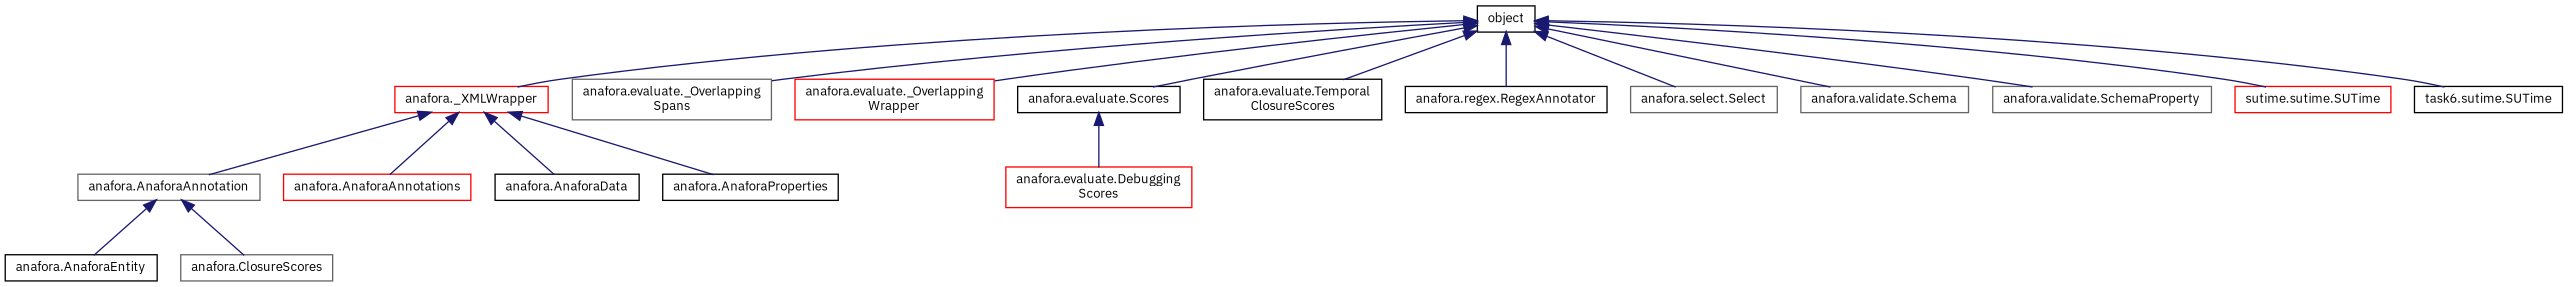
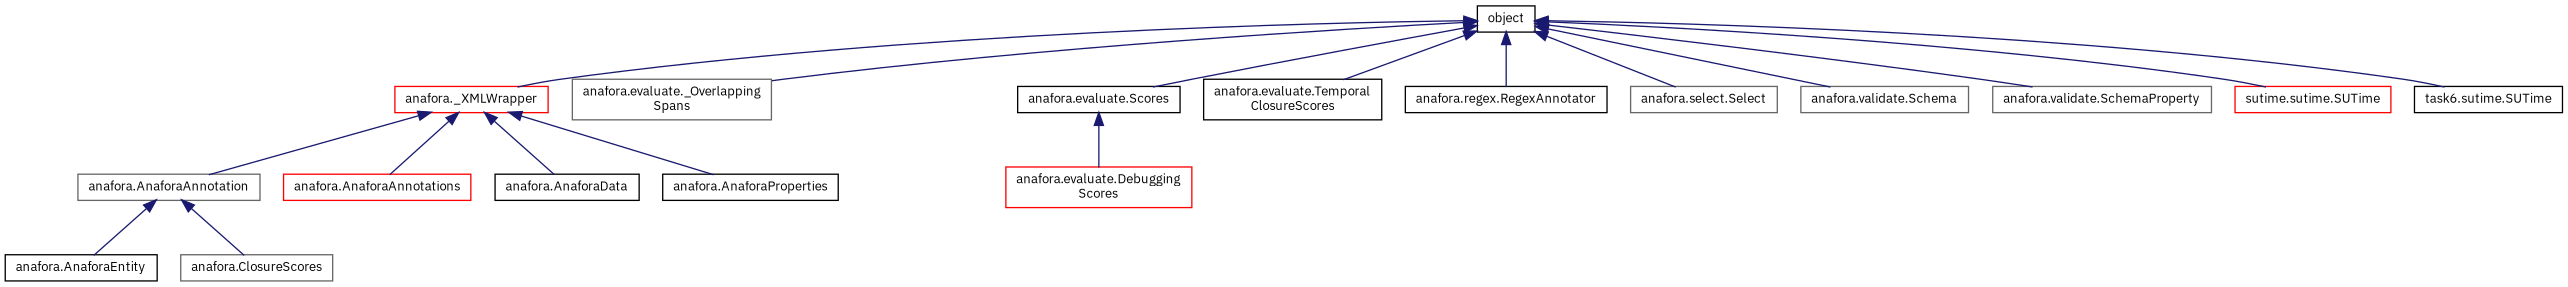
(895, 100) -> none
